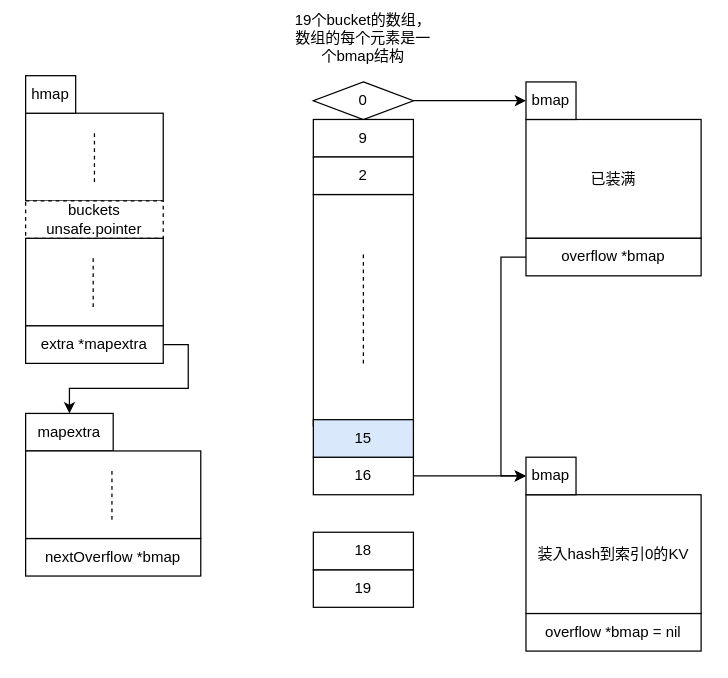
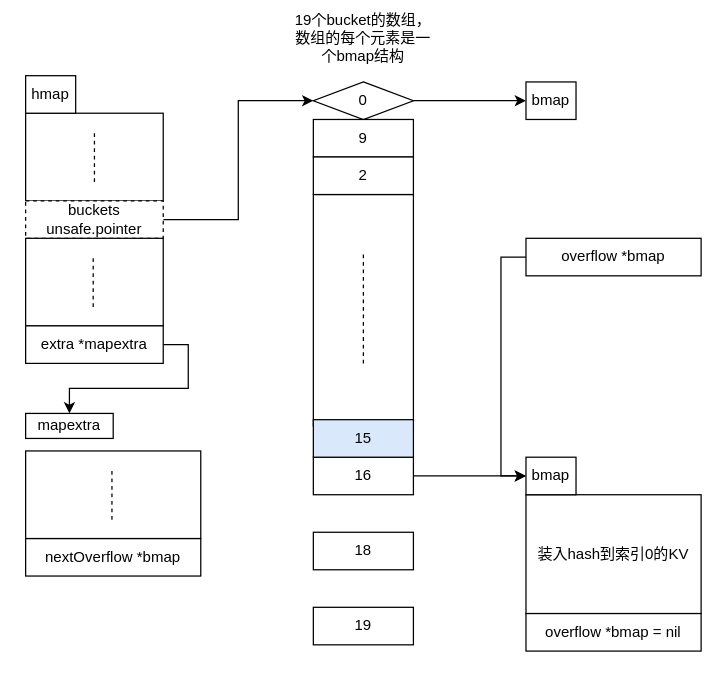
none -> (238, 164)
(613, 179) -> none
(69, 432) -> (69, 426)
(363, 588) -> (363, 626)
